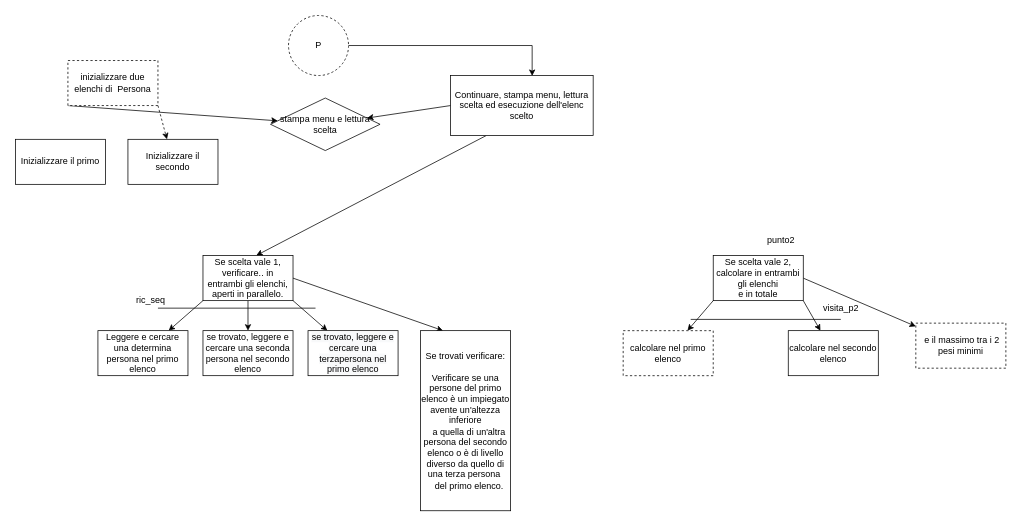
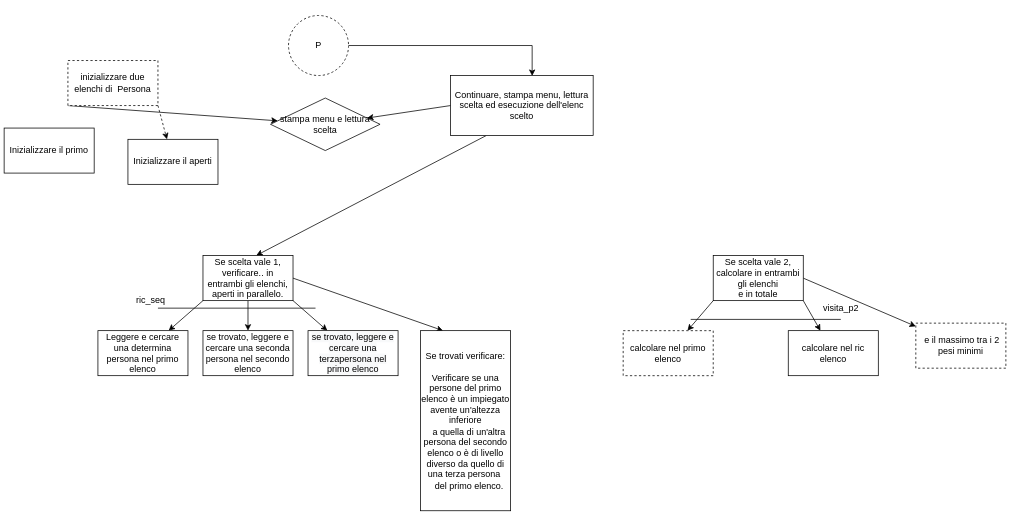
(60, 162) -> (49, 150)
(173, 162) -> (173, 162)
(780, 240) -> none
(833, 353) -> (833, 353)
